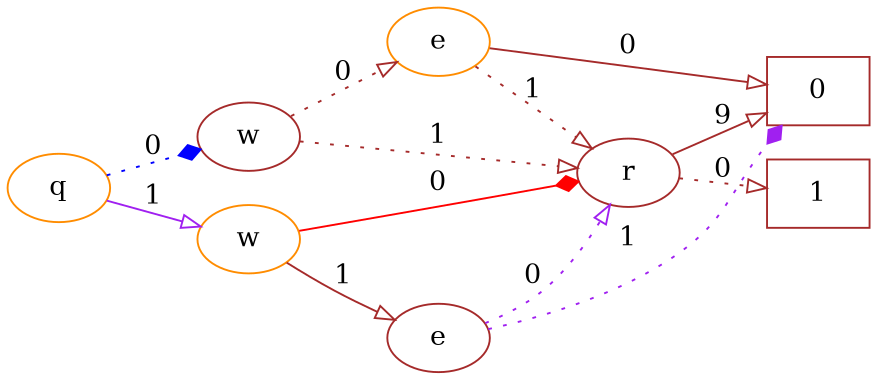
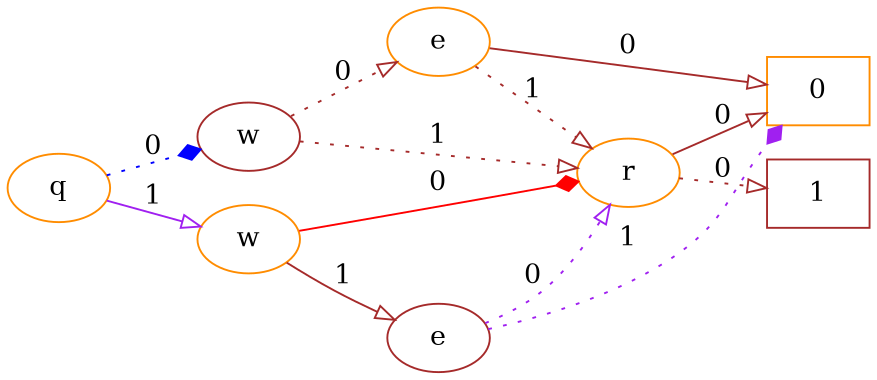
(818, 91) -> (818, 91)
(723, 117) -> (723, 117)
(628, 173) -> (628, 173)
